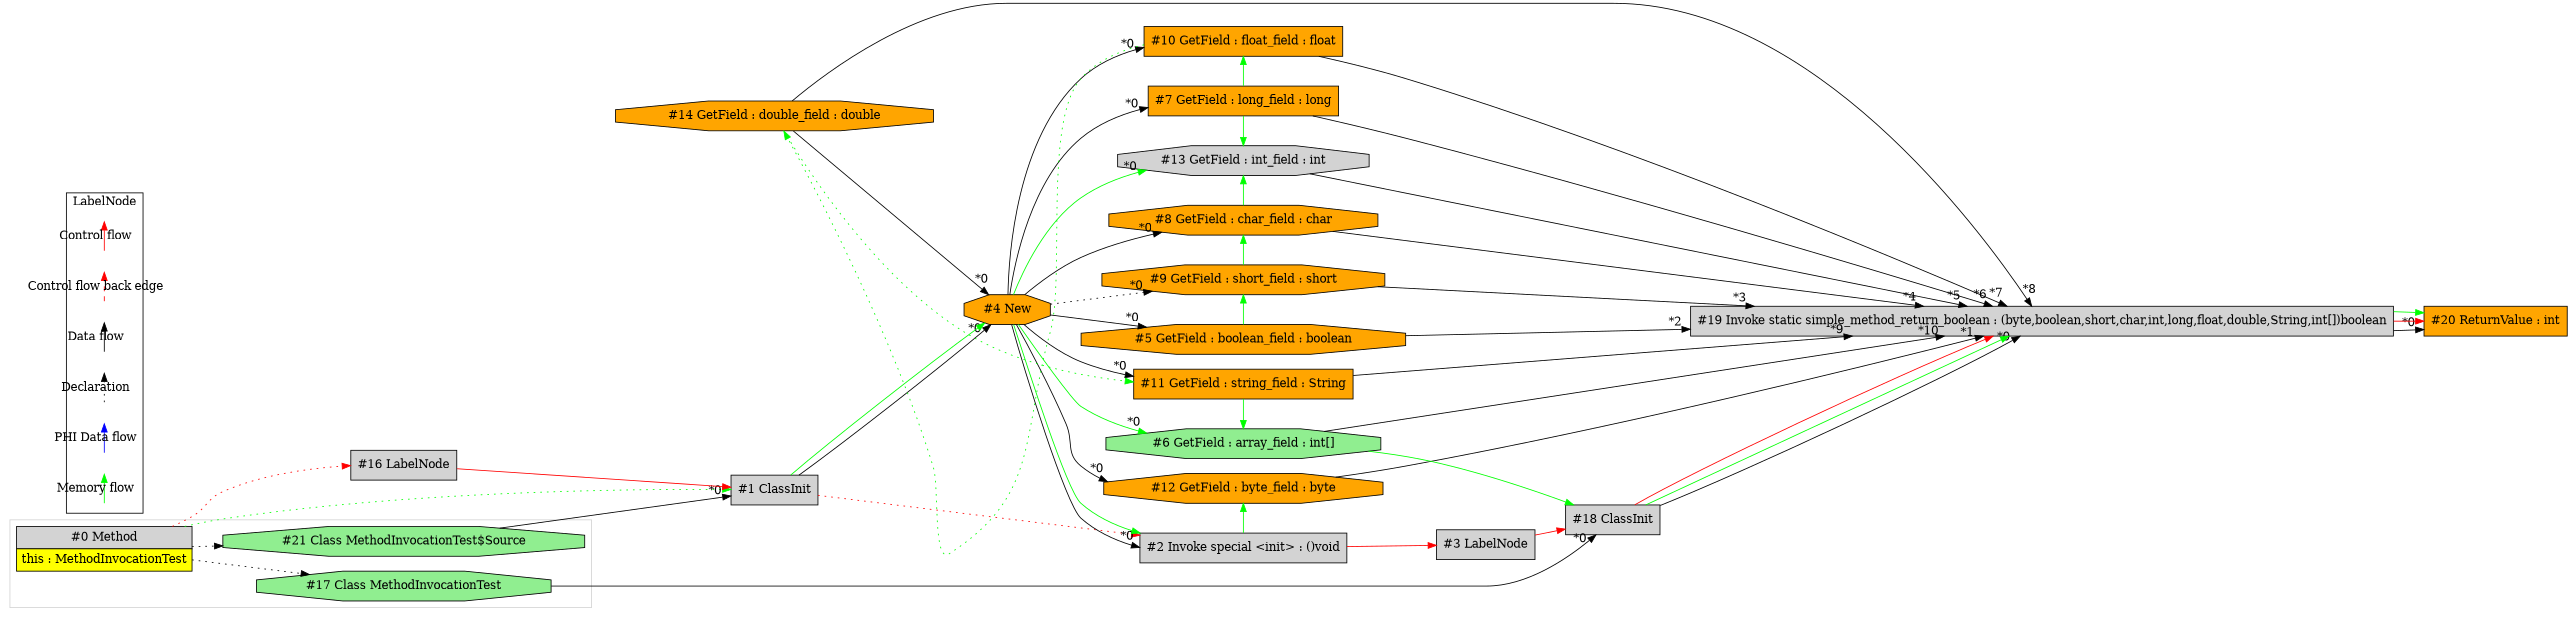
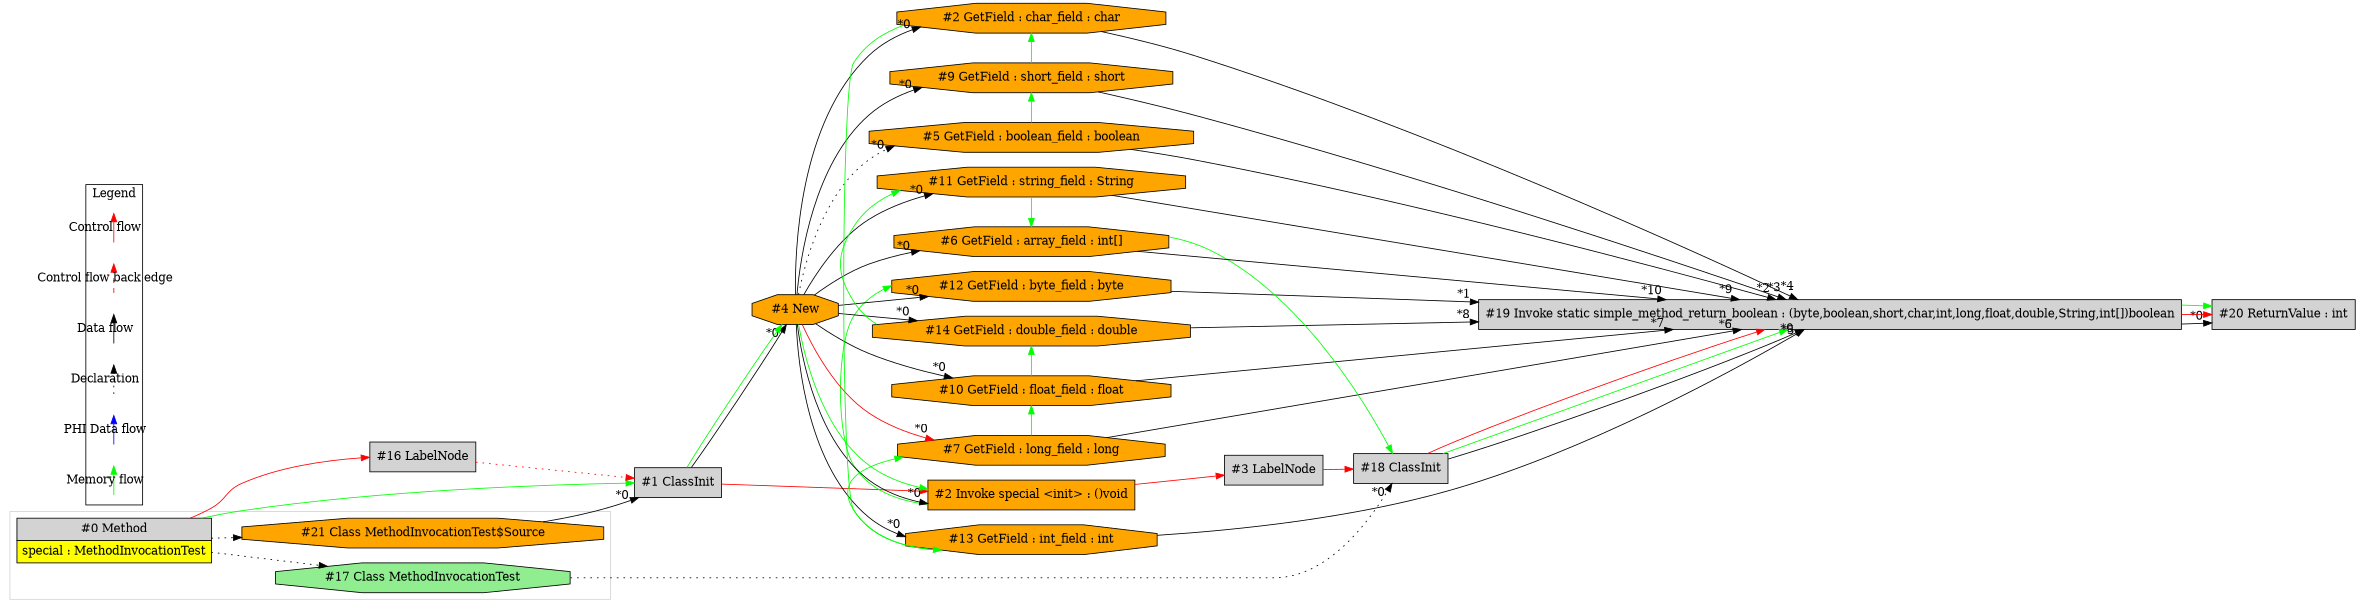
(1243, 41) -> (1031, 391)
(1243, 101) -> (1031, 450)
(1243, 127) -> (854, 478)
(1243, 161) -> (1031, 540)
(1047, 180) -> (853, 400)
(105, 202) -> (114, 194)
(888, 210) -> (875, 317)
(1063, 213) -> (819, 444)
(1243, 220) -> (1031, 18)
(1097, 298) -> (827, 174)
(923, 301) -> (857, 222)
(1094, 321) -> (827, 212)
(2496, 321) -> (2284, 315)
(1243, 384) -> (1031, 182)
(1067, 392) -> (860, 268)
(1243, 444) -> (1031, 242)
(590, 478) -> (551, 470)
(251, 481) -> (270, 473)
(453, 496) -> (413, 493)
(998, 511) -> (1031, 365)
(975, 515) -> (820, 488)
(404, 541) -> (423, 533)
(1243, 548) -> (1031, 495)
(104, 560) -> (114, 551)
(1076, 586) -> (997, 578)
